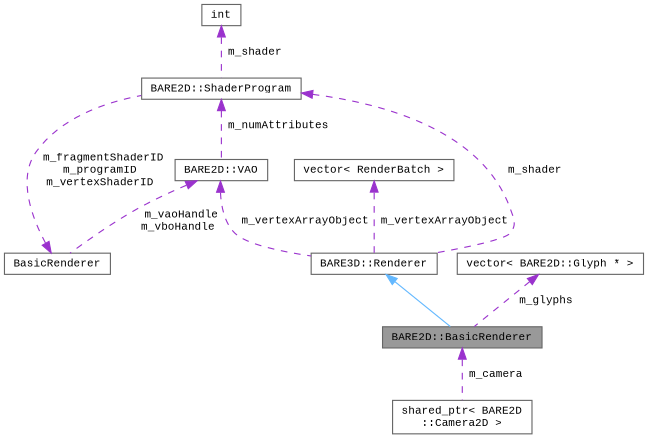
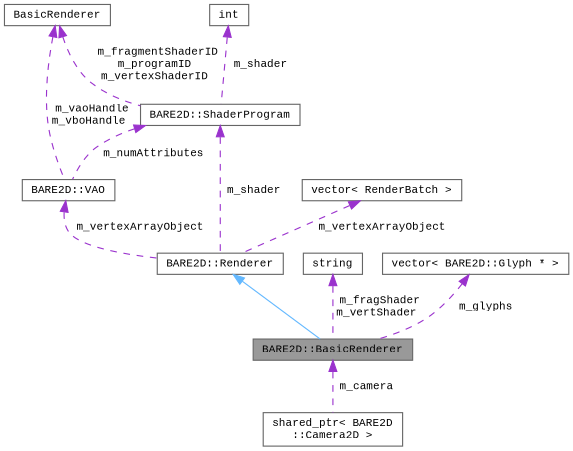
(126, 215) -> (47, 109)
none -> (333, 264)
(374, 264) -> (220, 264)
